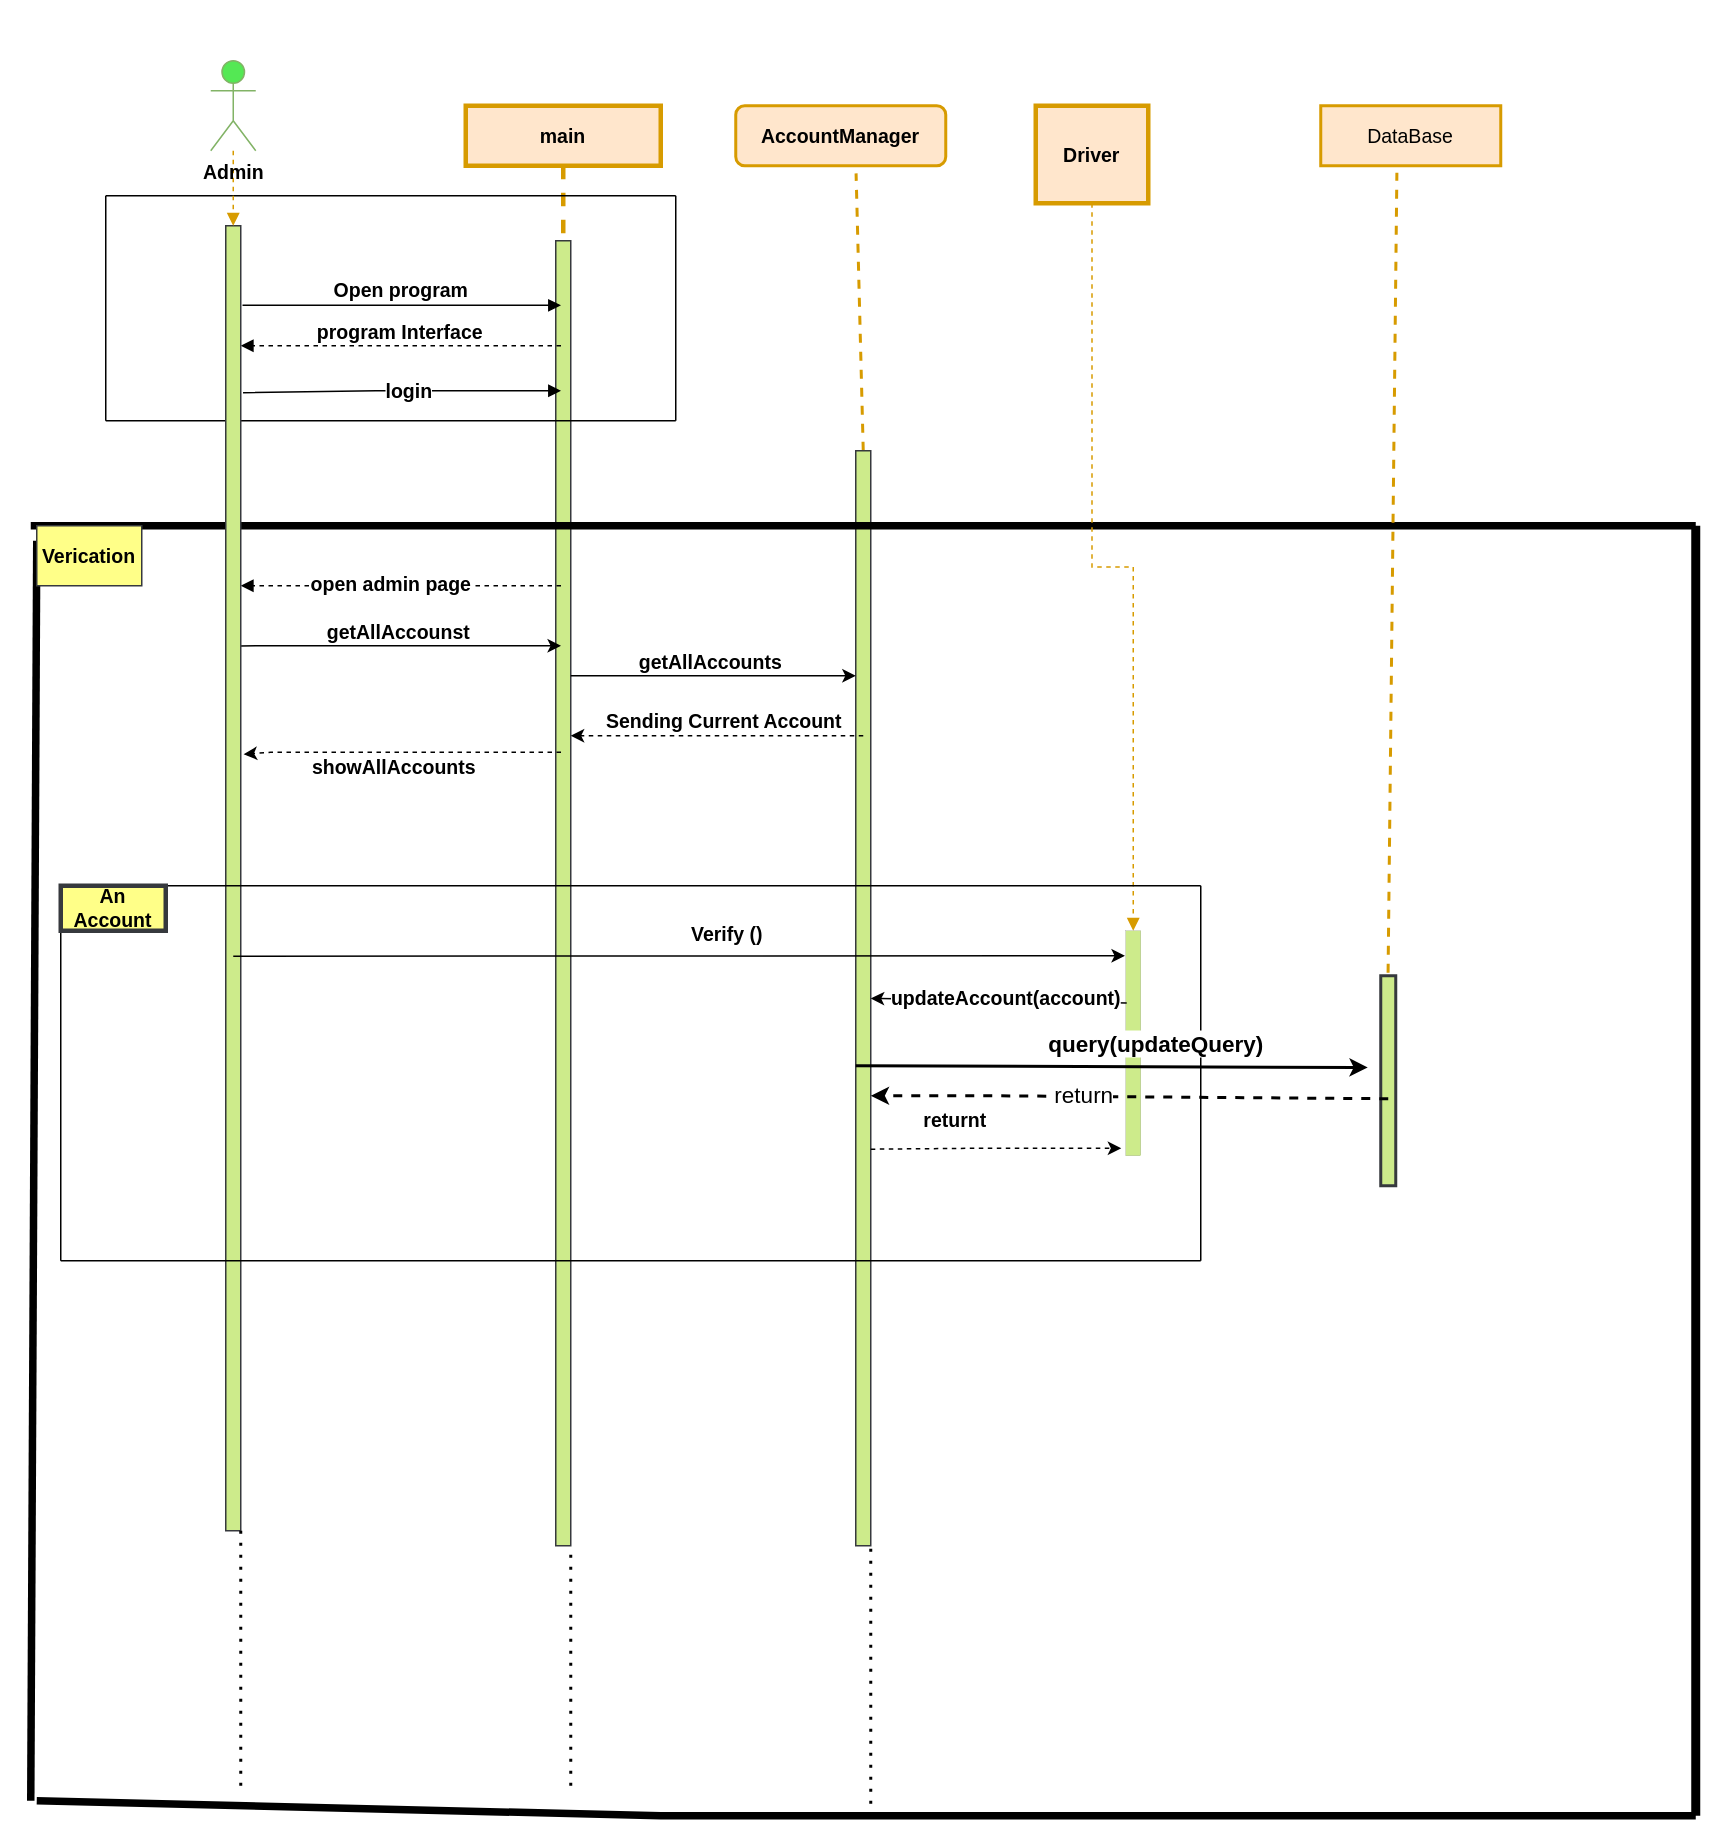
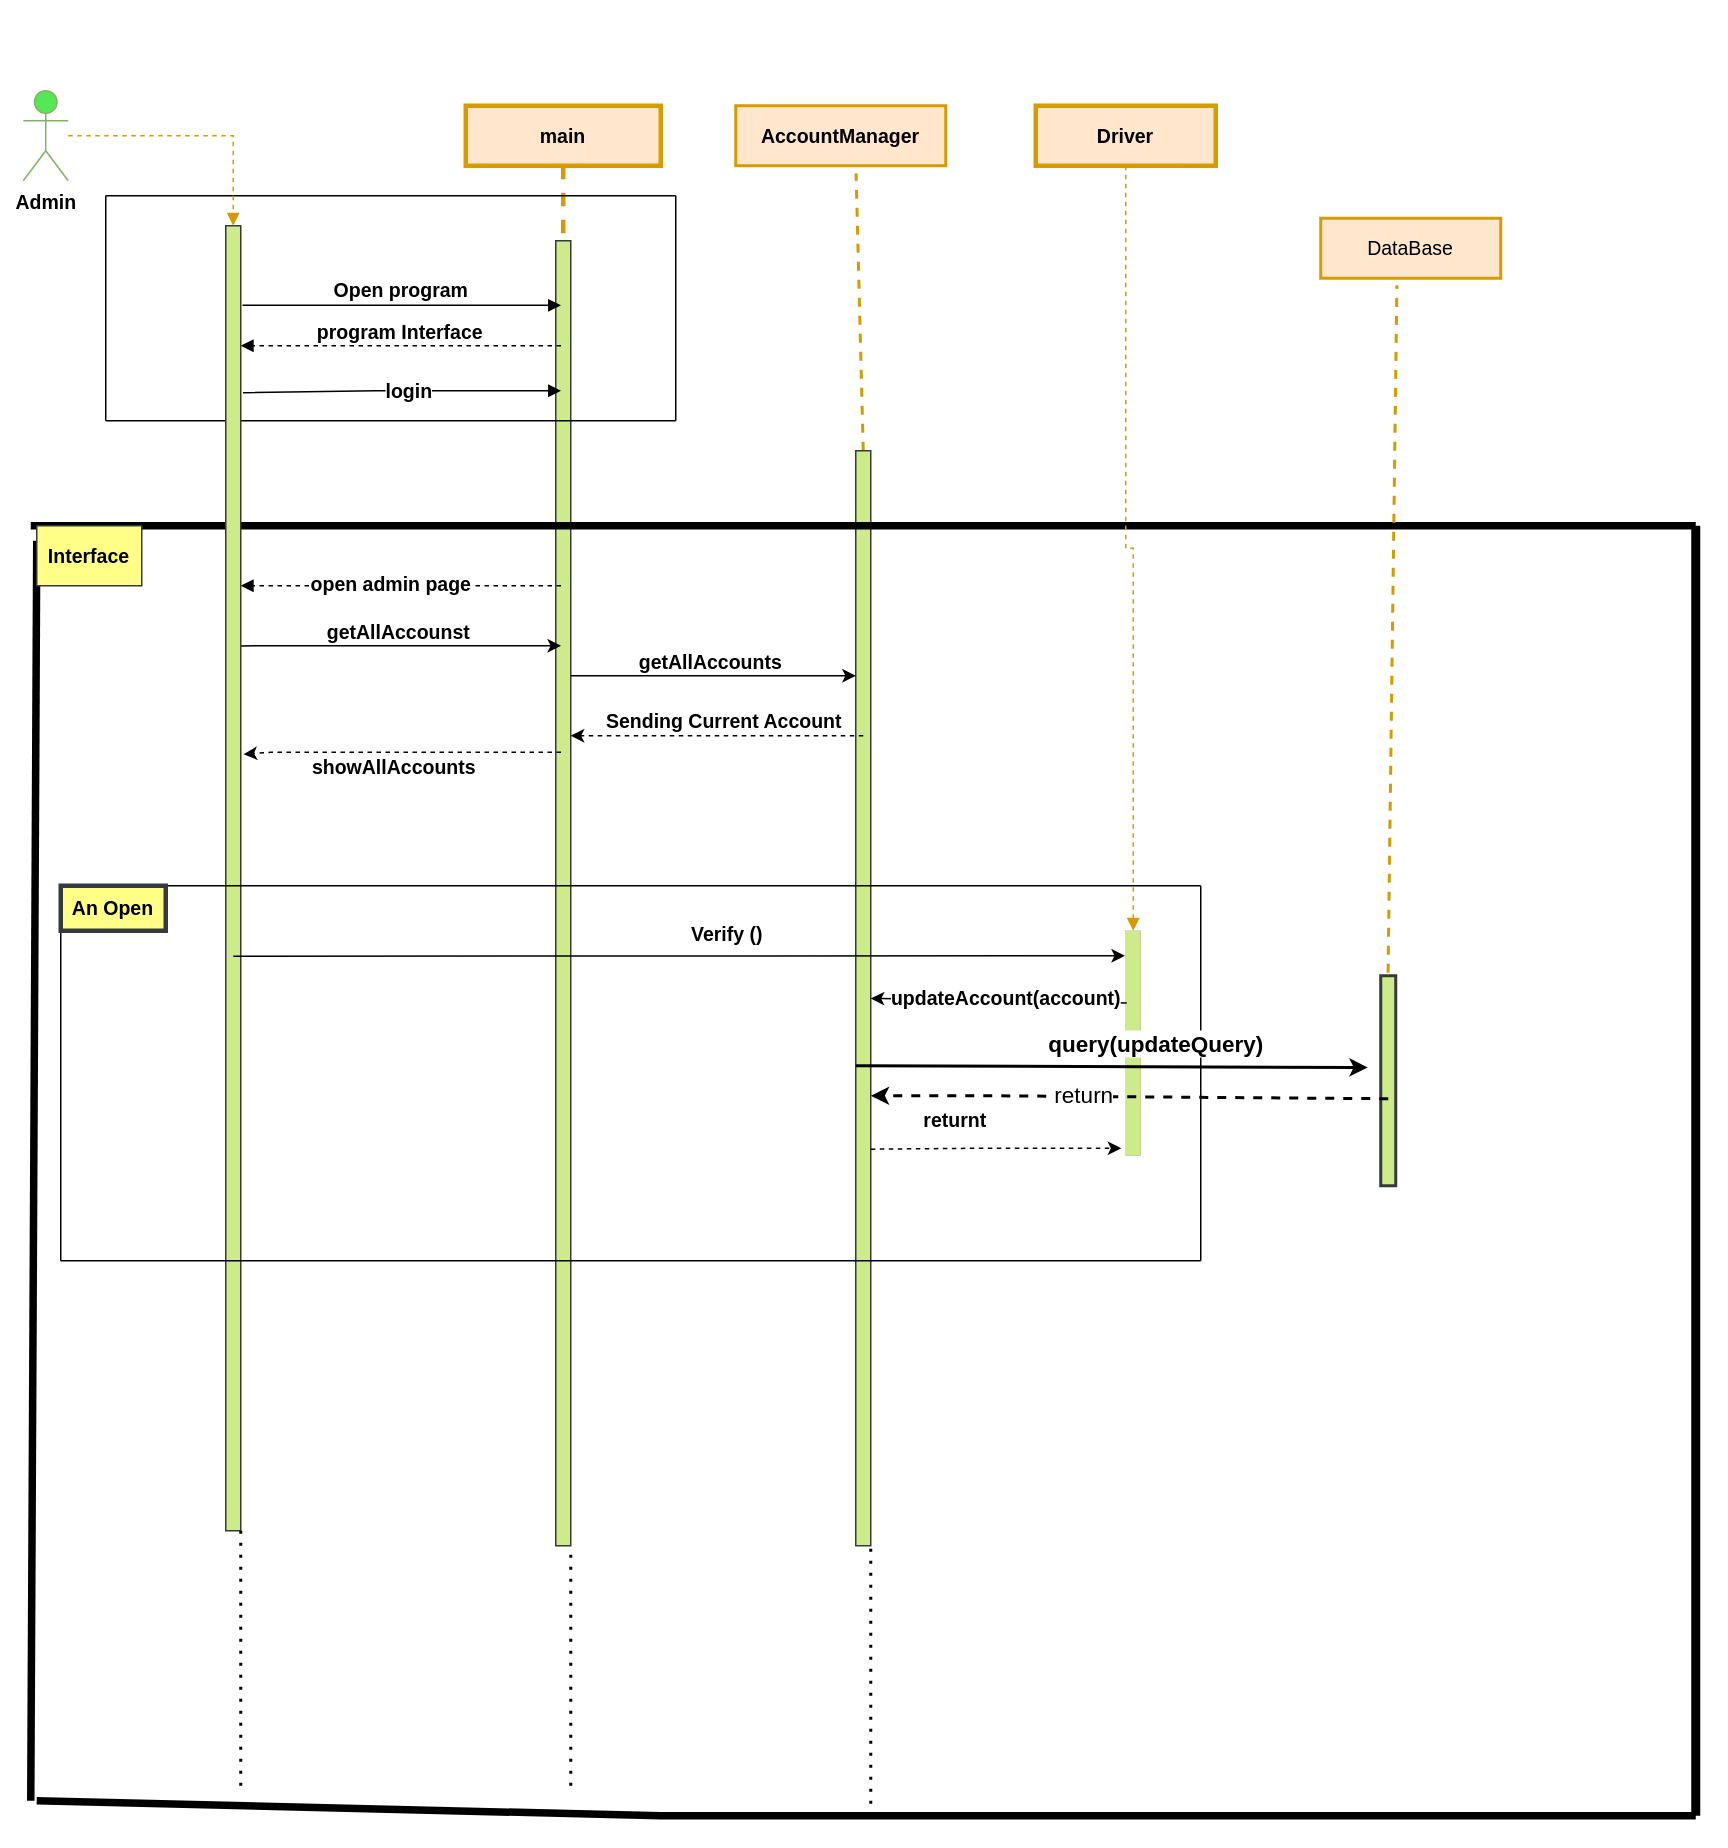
(233, 106) -> (46, 136)
(841, 136) -> (841, 136)
(1411, 136) -> (1411, 248)
(1092, 155) -> (1126, 136)
(89, 556) -> (89, 556)
(113, 908) -> (113, 908)
